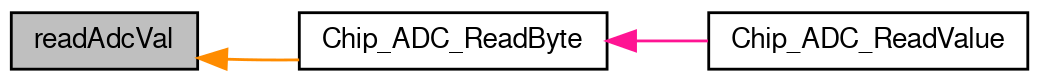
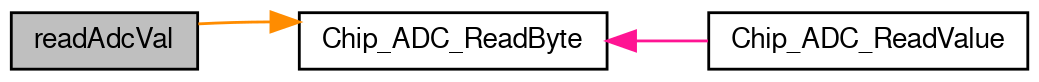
(263, 60) -> (235, 22)
